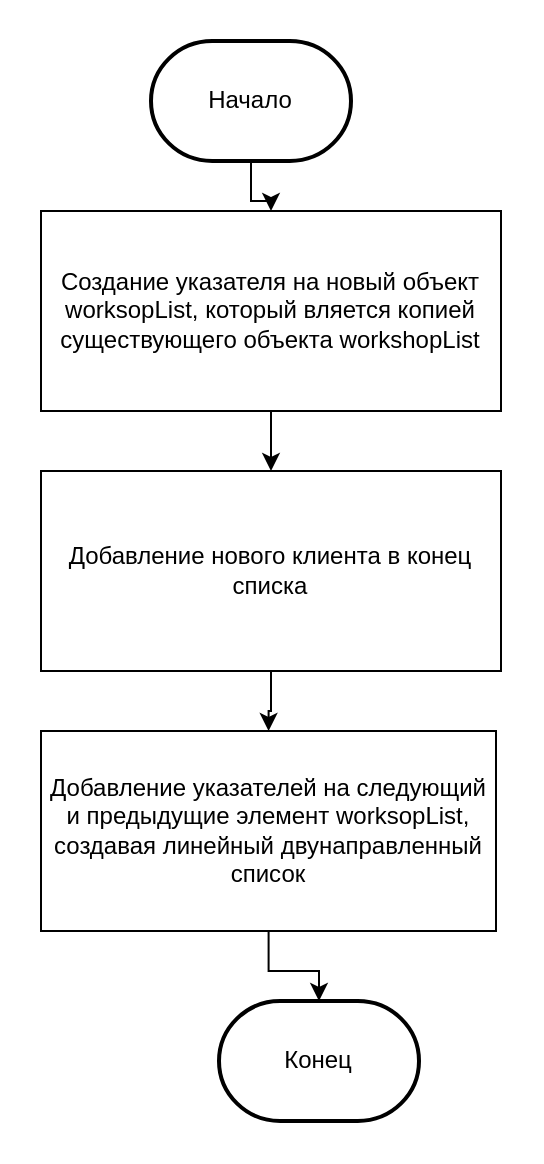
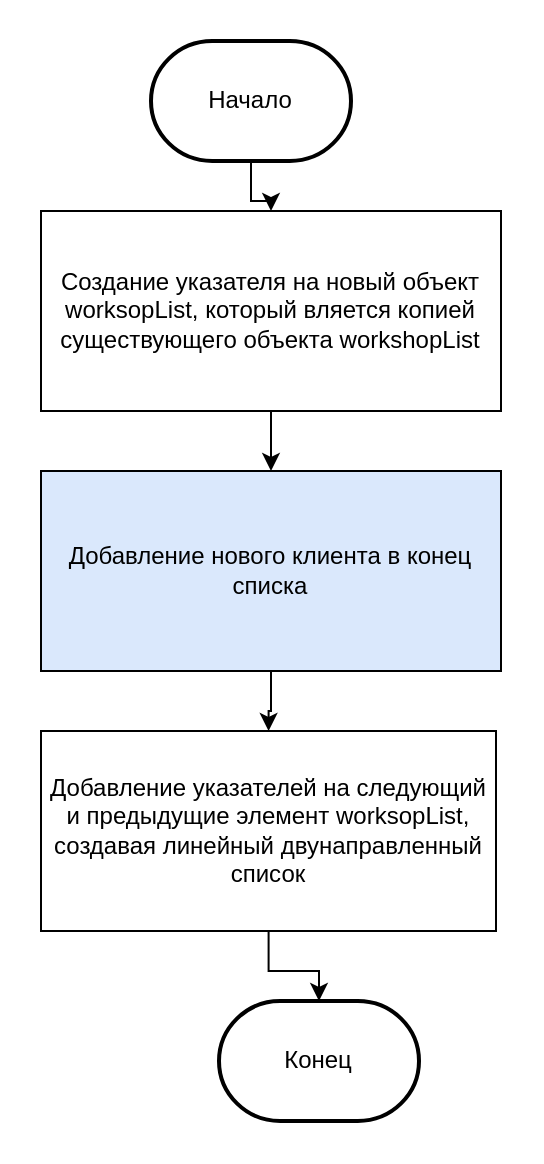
(271, 571) -> (271, 571)
